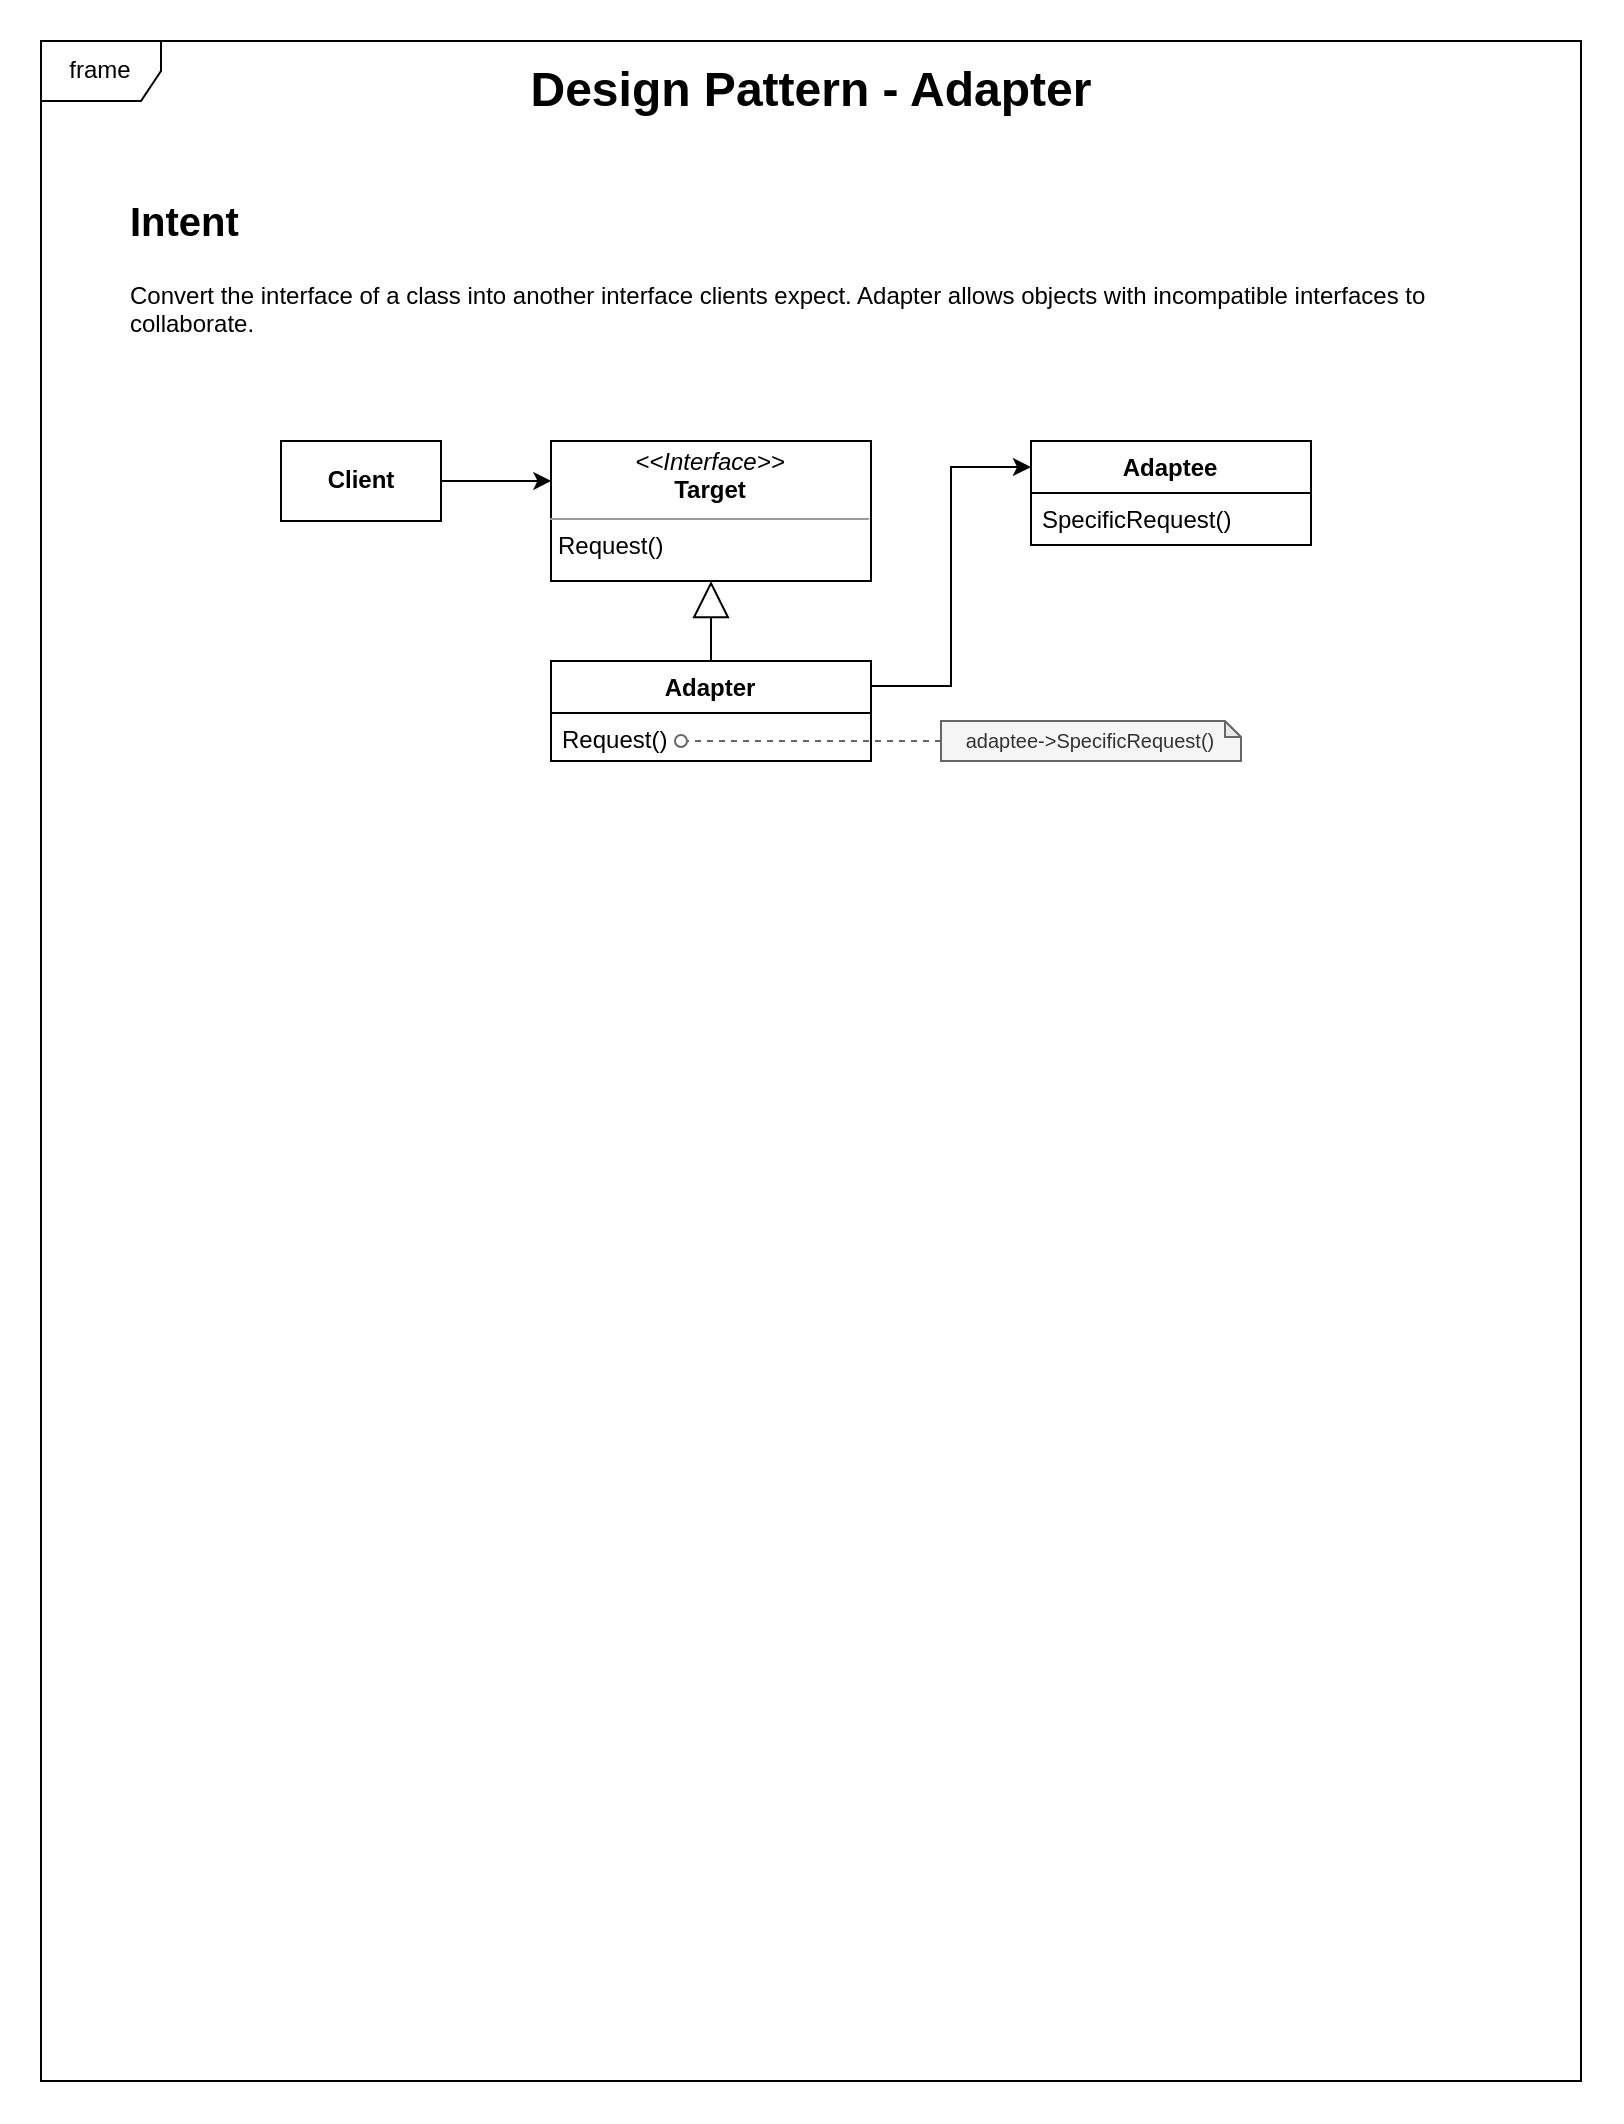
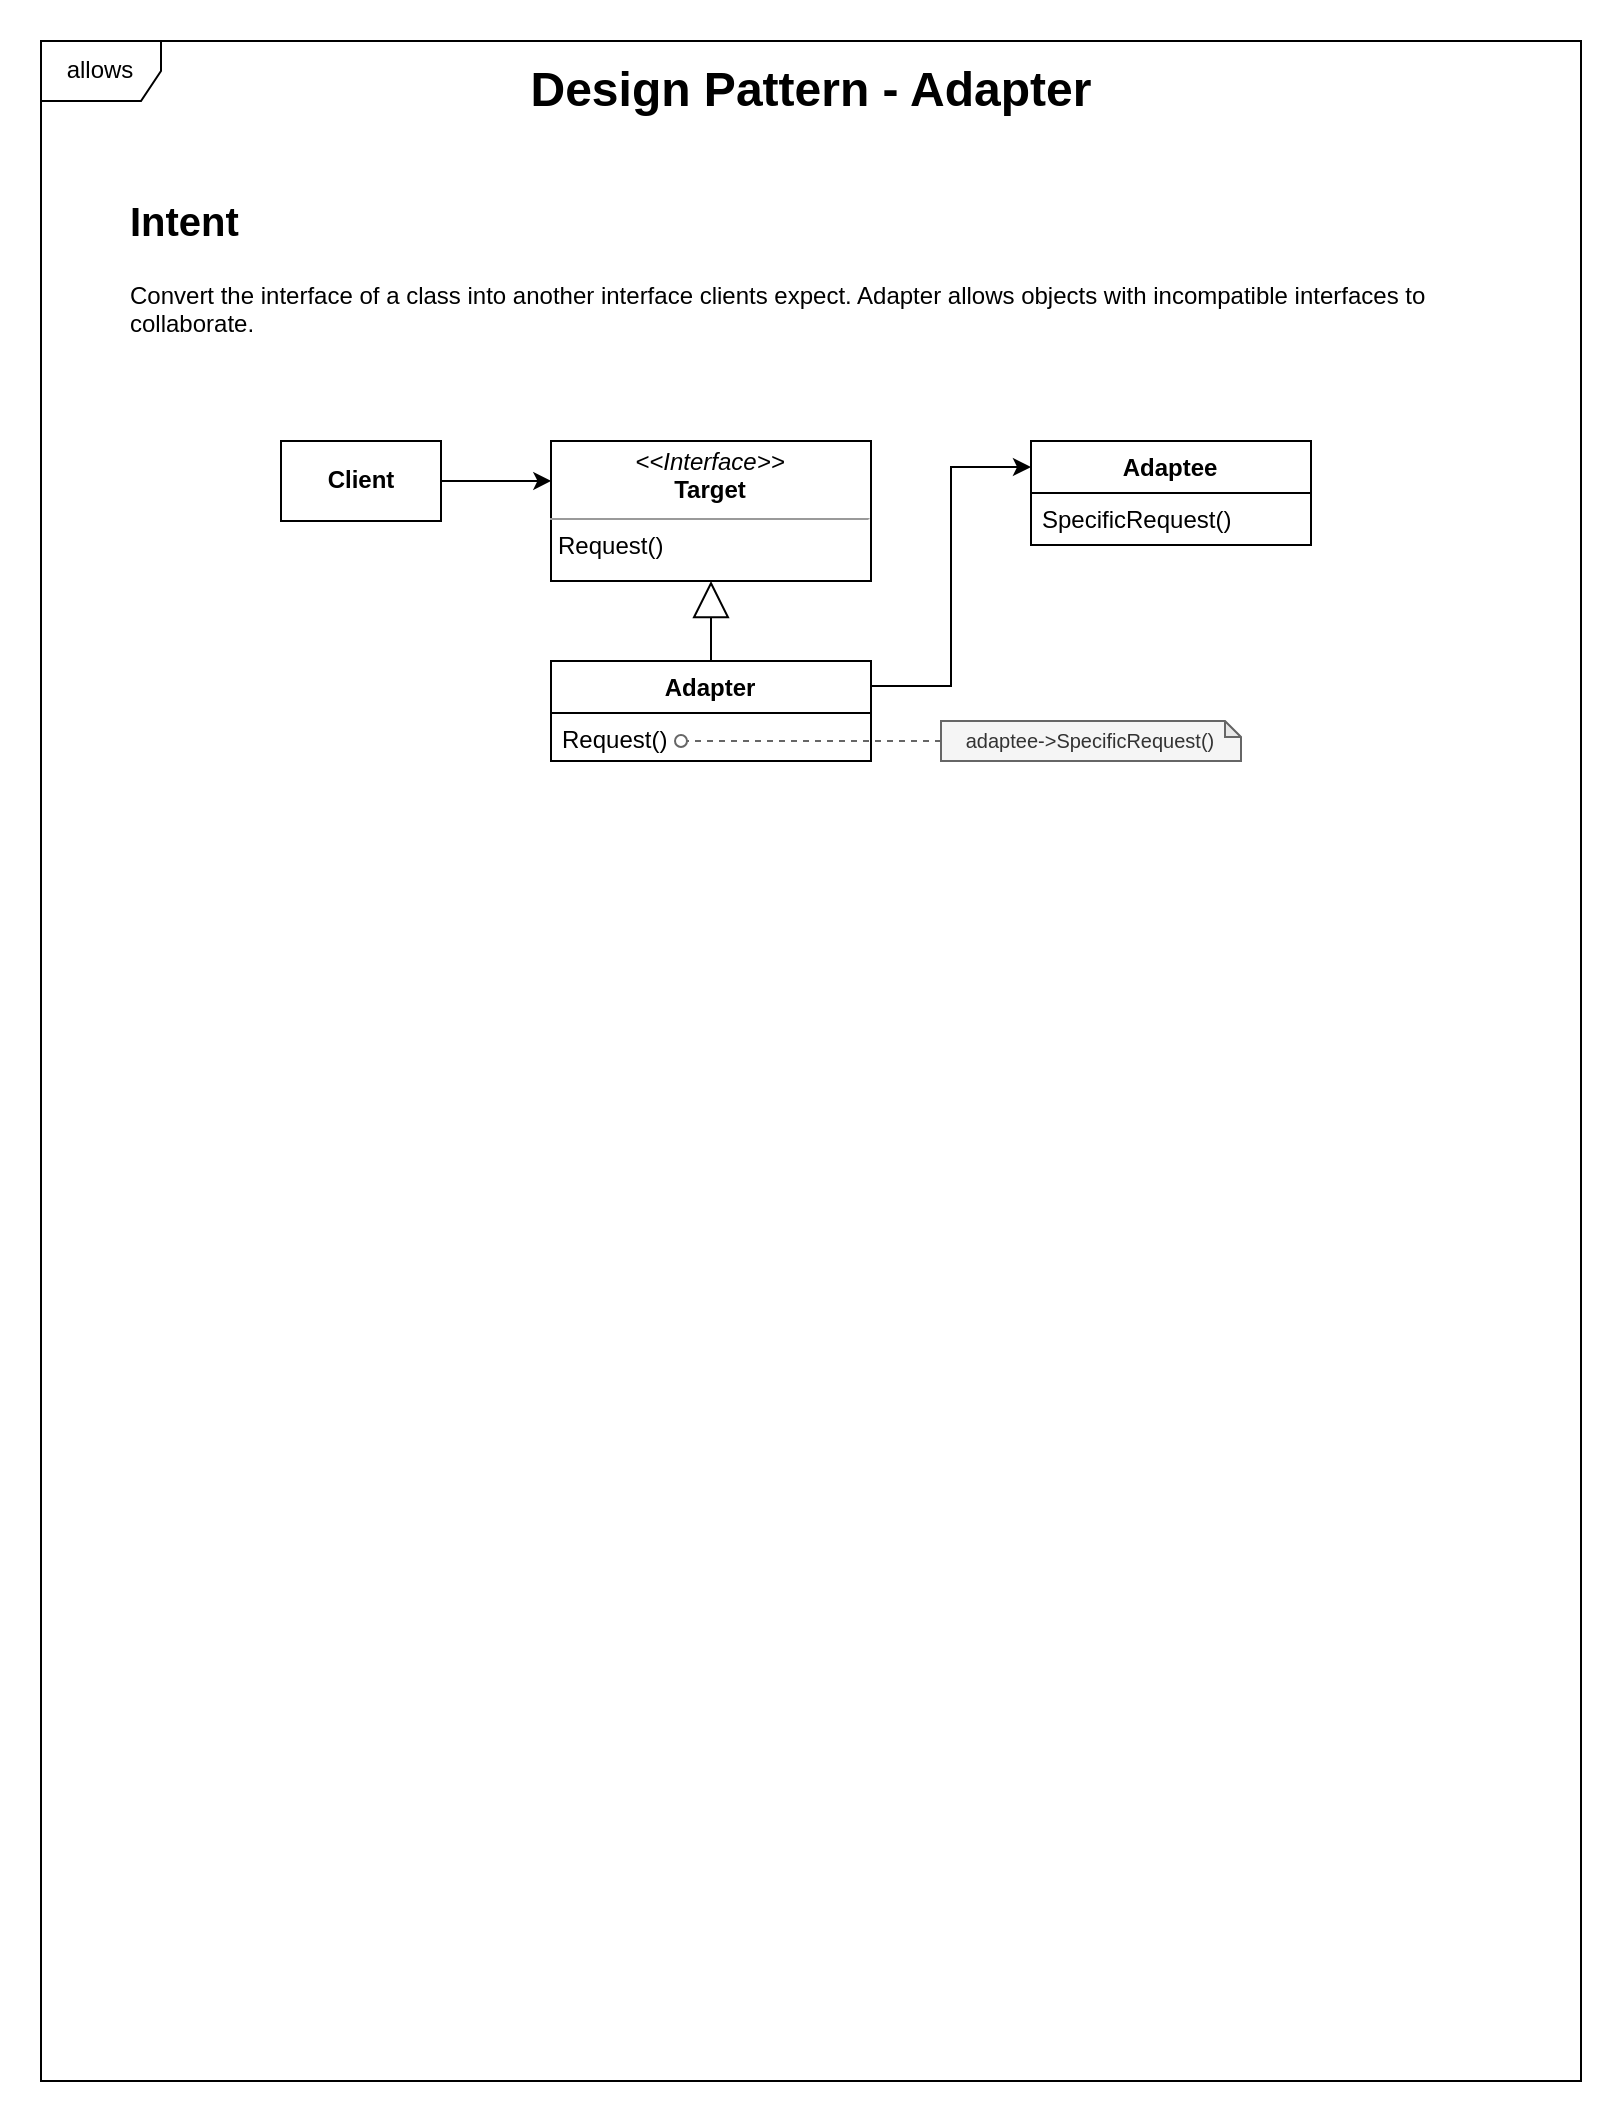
(101, 71) -> (101, 71)
